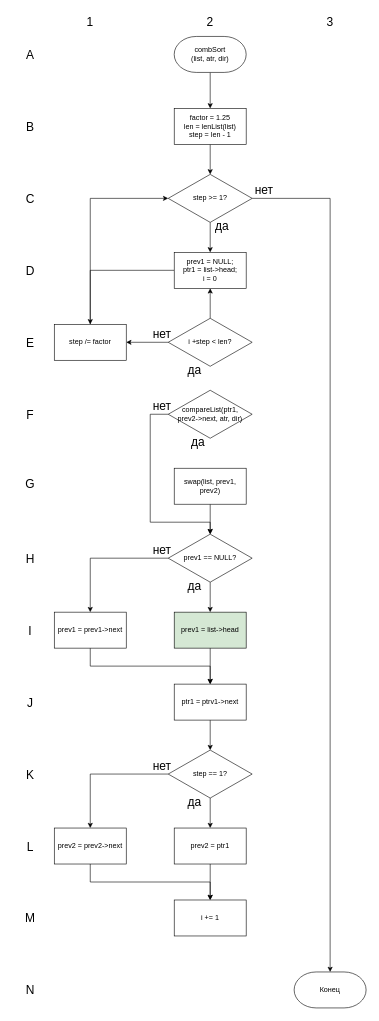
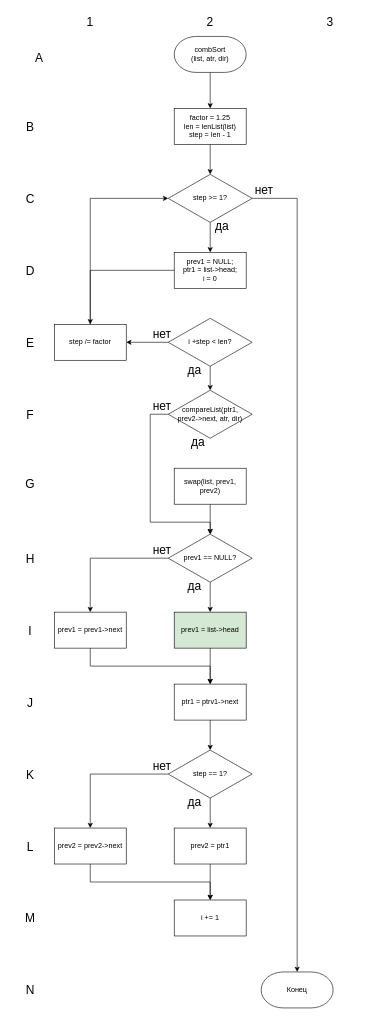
(30, 54) -> (39, 57)
(210, 293) -> (210, 384)
(330, 990) -> (297, 990)
